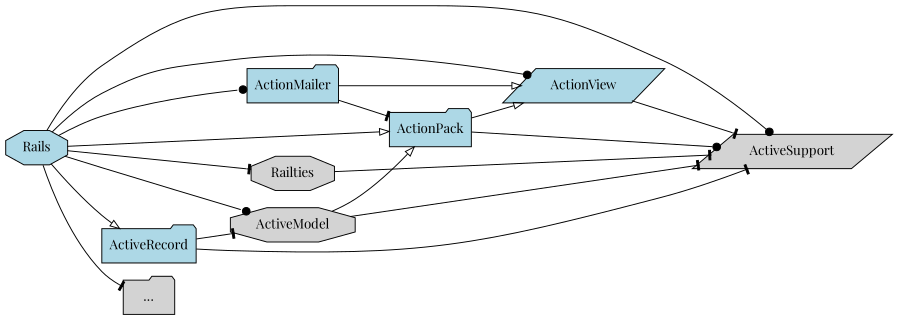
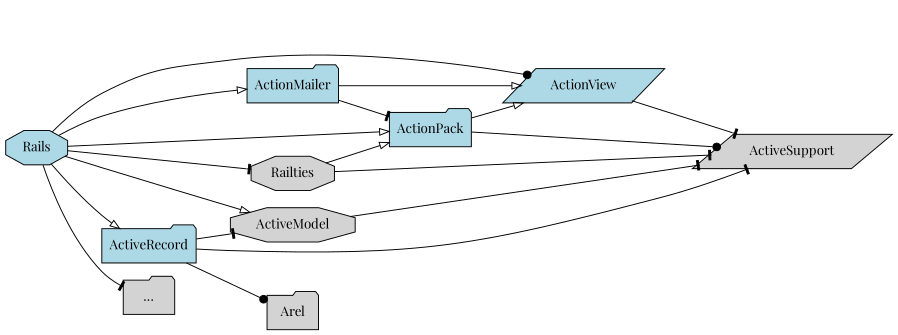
(399, 6) -> none
(146, 105) -> (146, 105)
(153, 183) -> (153, 183)
(373, 186) -> (353, 154)
none -> (293, 313)
